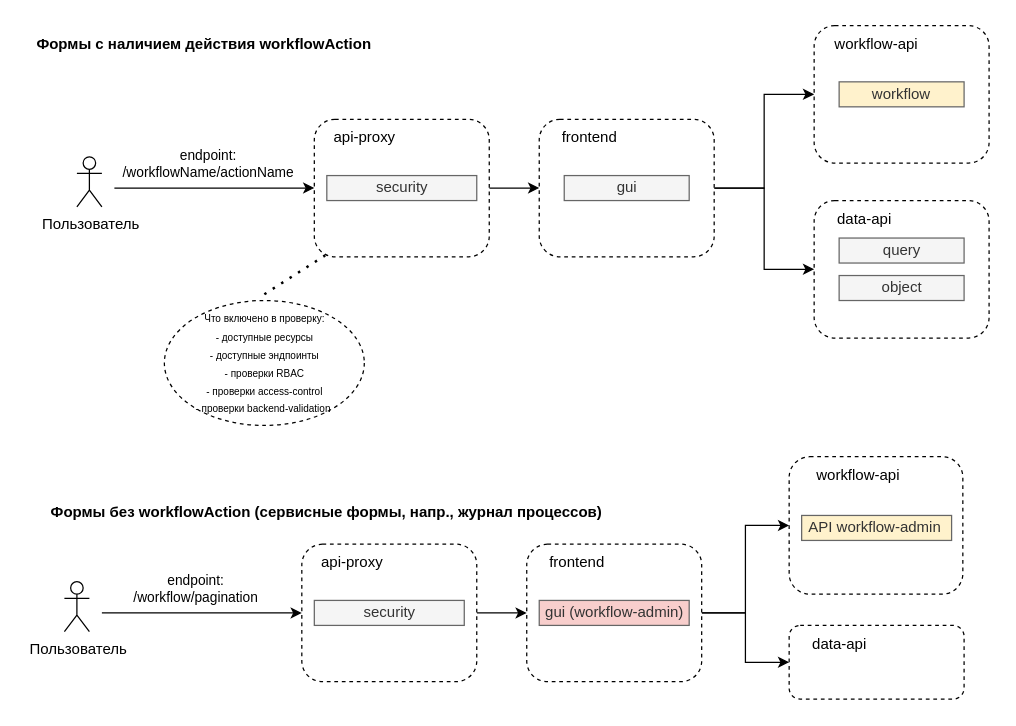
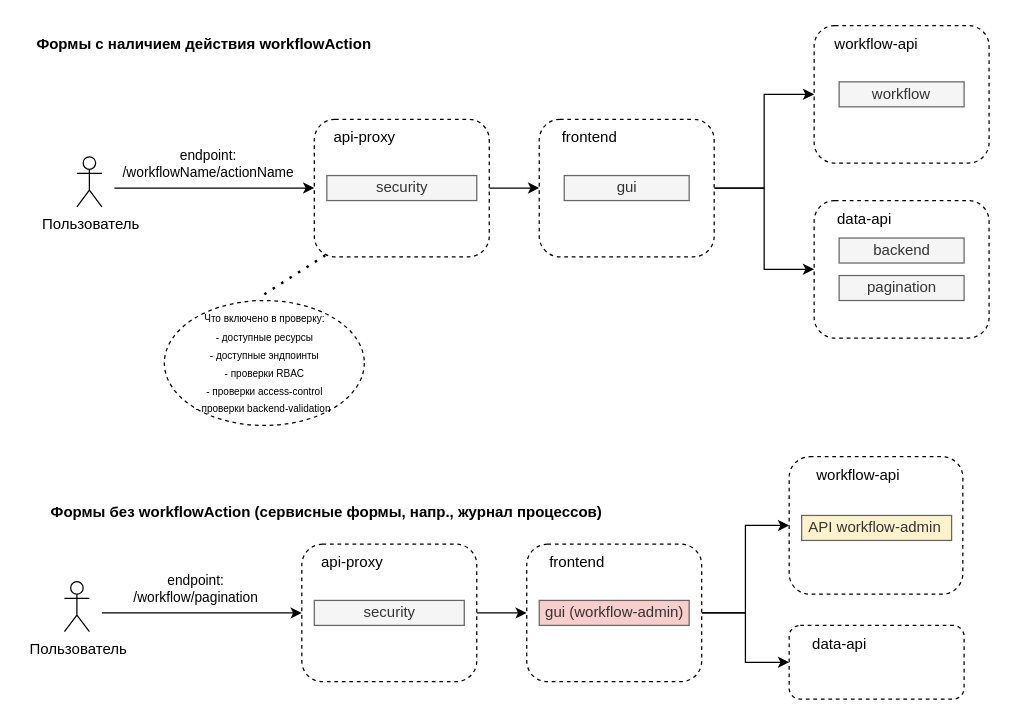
(902, 94) -> (902, 94)
(903, 251) -> (903, 251)
(903, 288) -> (903, 288)
